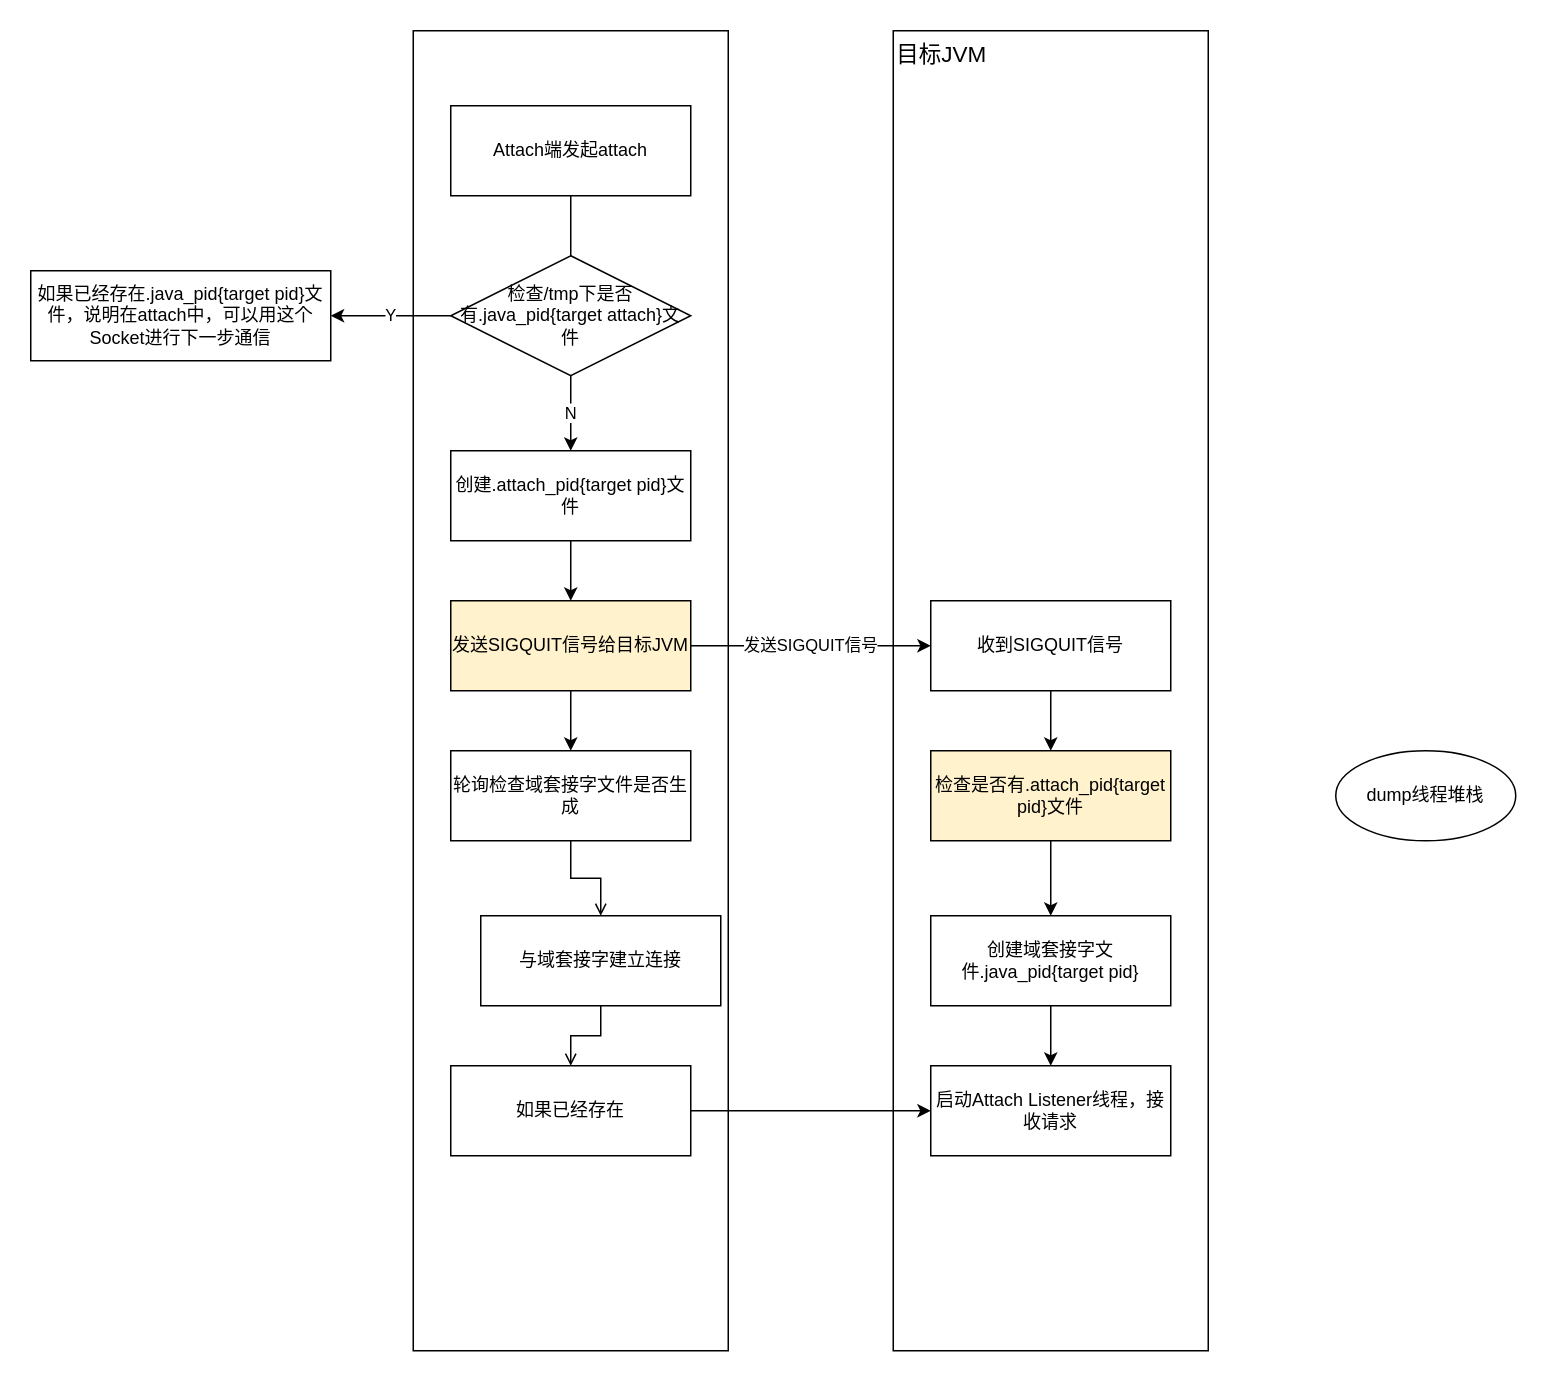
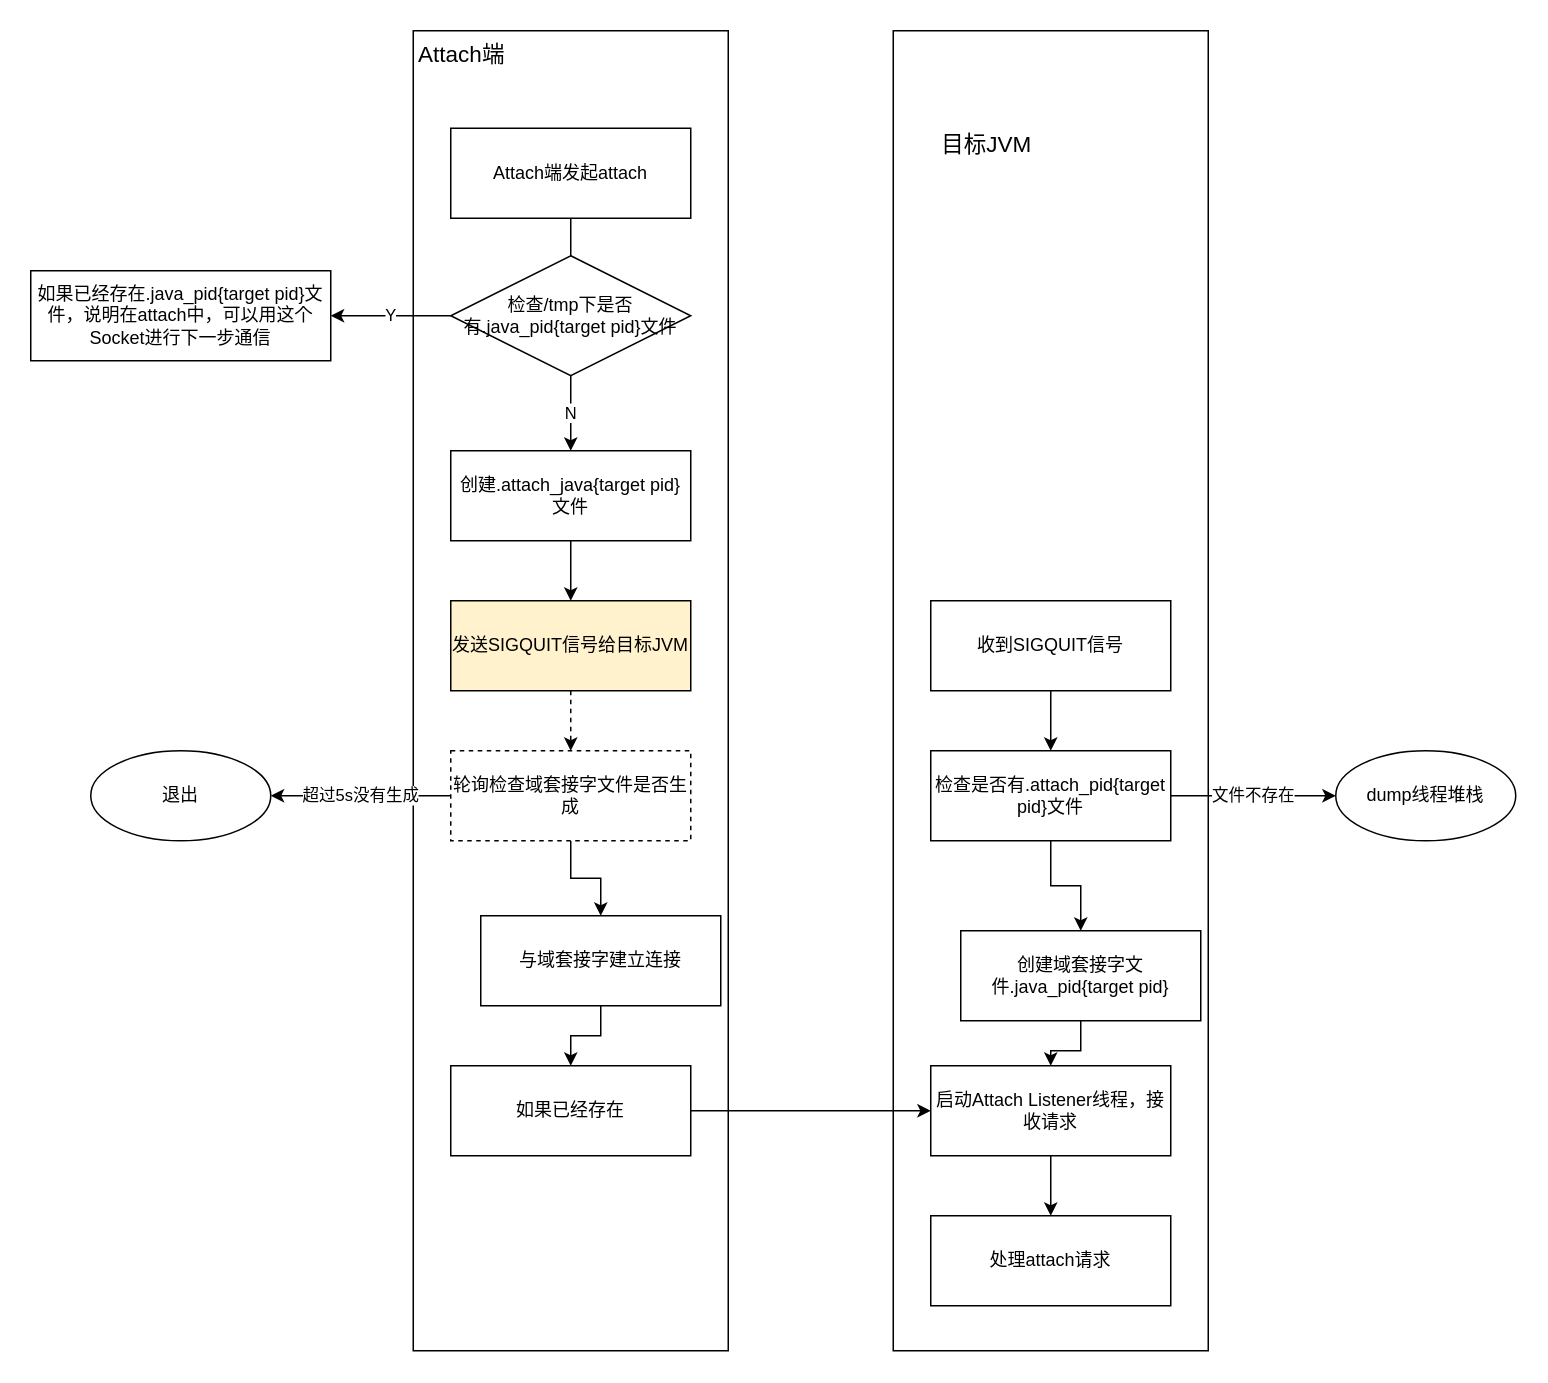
none -> (462, 53)
(942, 53) -> (987, 143)
(571, 151) -> (571, 173)
(571, 316) -> (571, 316)
(571, 496) -> (571, 496)
(806, 646) -> none
(571, 715) -> (571, 715)
none -> (181, 796)
none -> (366, 796)
(571, 796) -> (571, 796)
(1051, 796) -> (1051, 796)
none -> (1248, 796)
(601, 906) -> (601, 904)
(1051, 961) -> (1081, 976)
(571, 1056) -> (571, 1054)
none -> (1051, 1181)
none -> (1051, 1261)
